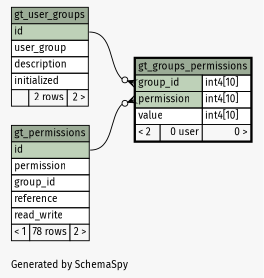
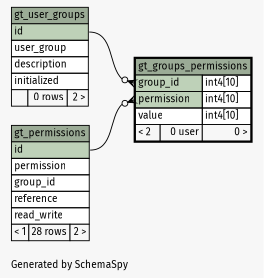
(49, 97) -> (49, 97)
(50, 232) -> (49, 232)
